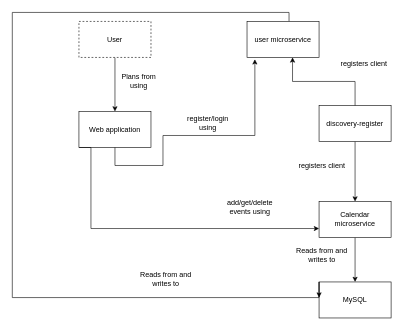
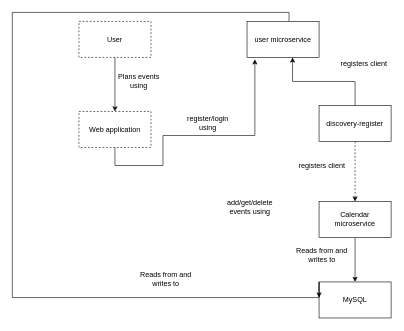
(139, 81) -> (139, 81)
(115, 129) -> (115, 129)
(355, 168) -> (355, 168)
(202, 228) -> none
